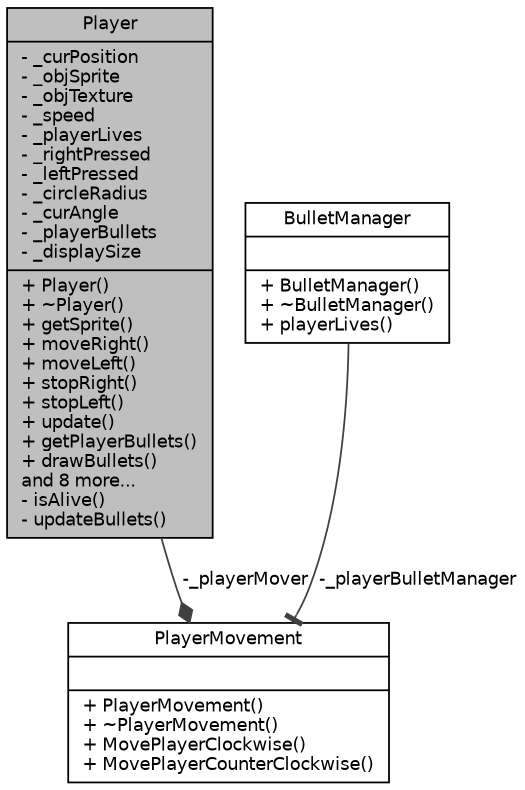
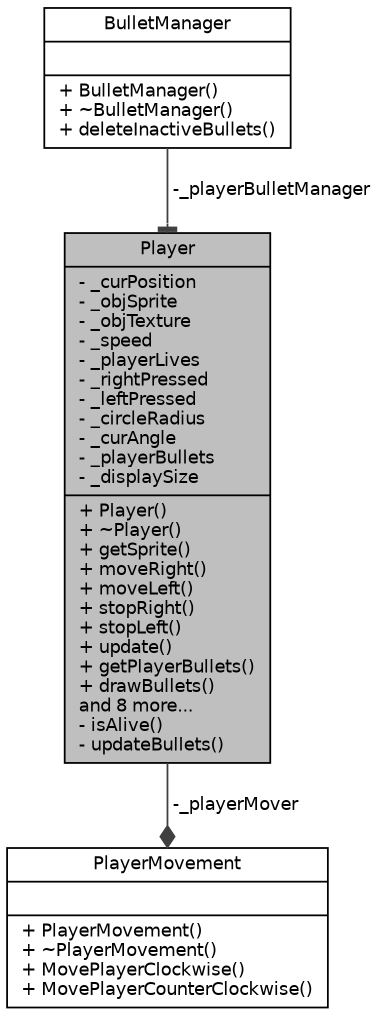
(327, 325) -> (167, 130)
(337, 482) -> (167, 186)
